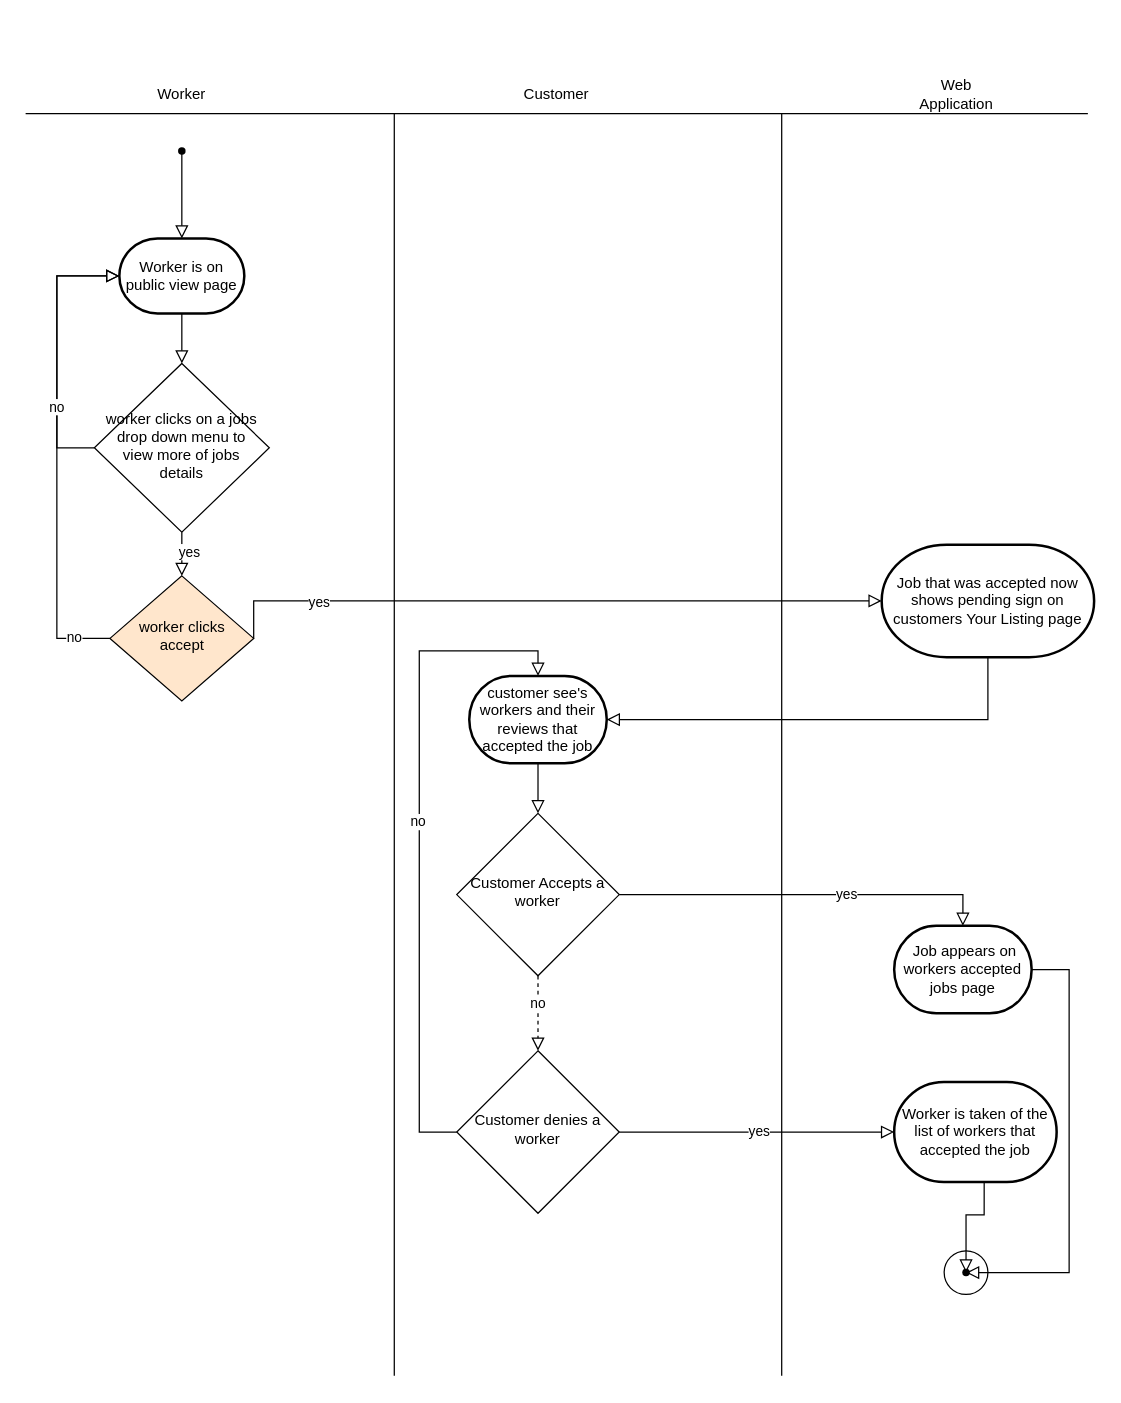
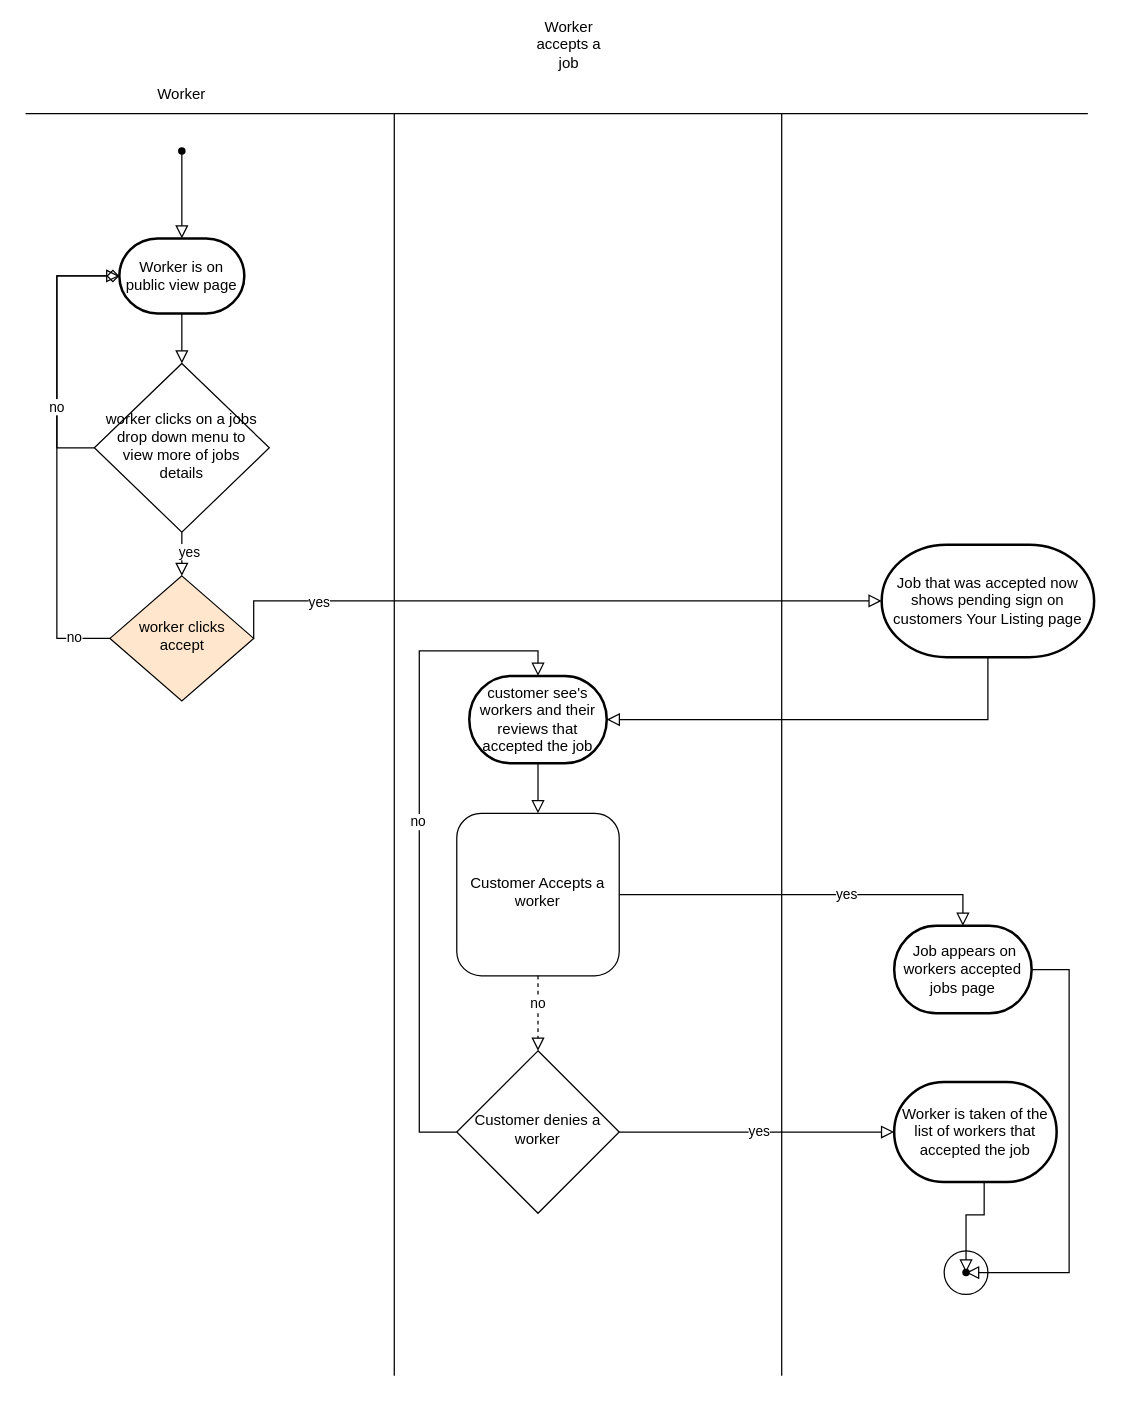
none -> (569, 44)
(557, 94) -> none
(957, 94) -> none
(107, 276) -> (107, 276)
(538, 894) -> (538, 894)
